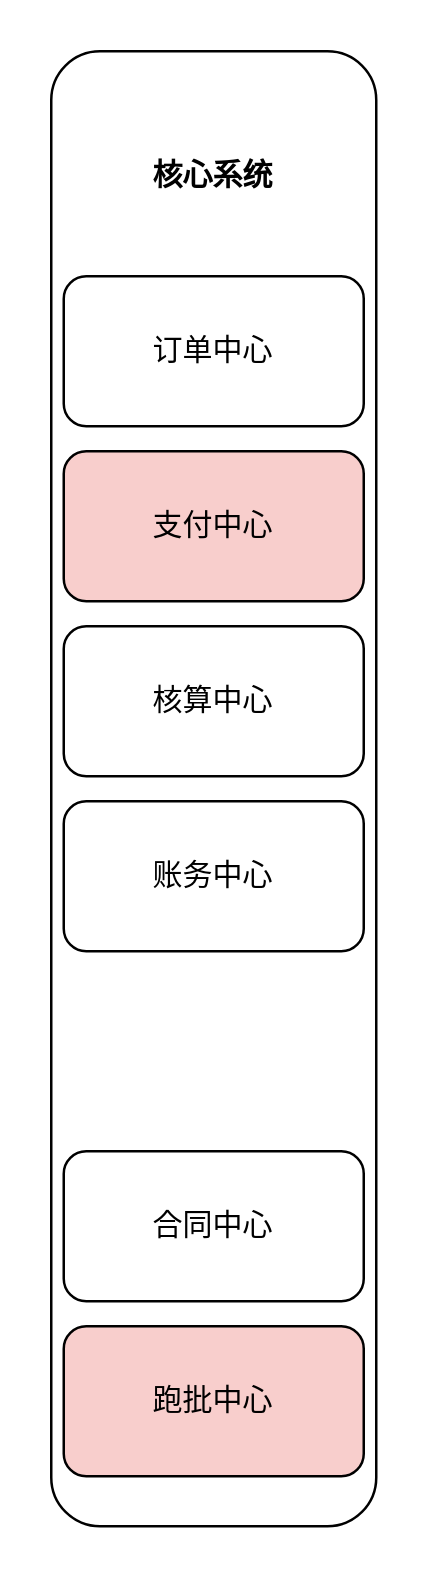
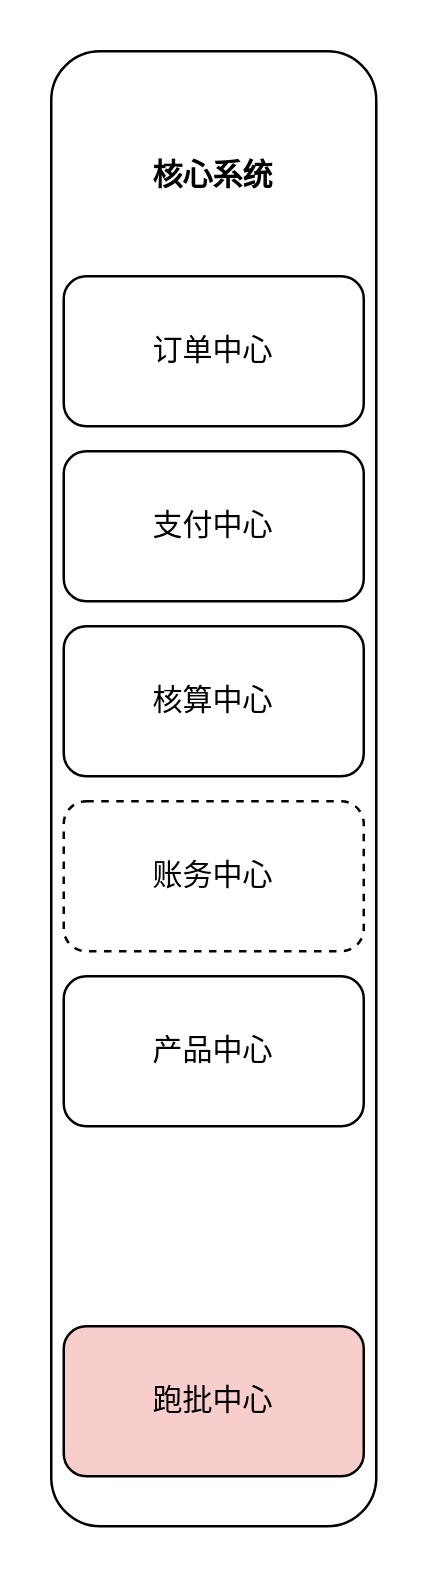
(214, 526) -> (214, 526)
(214, 876) -> (214, 876)
none -> (214, 1051)
(214, 1226) -> none
